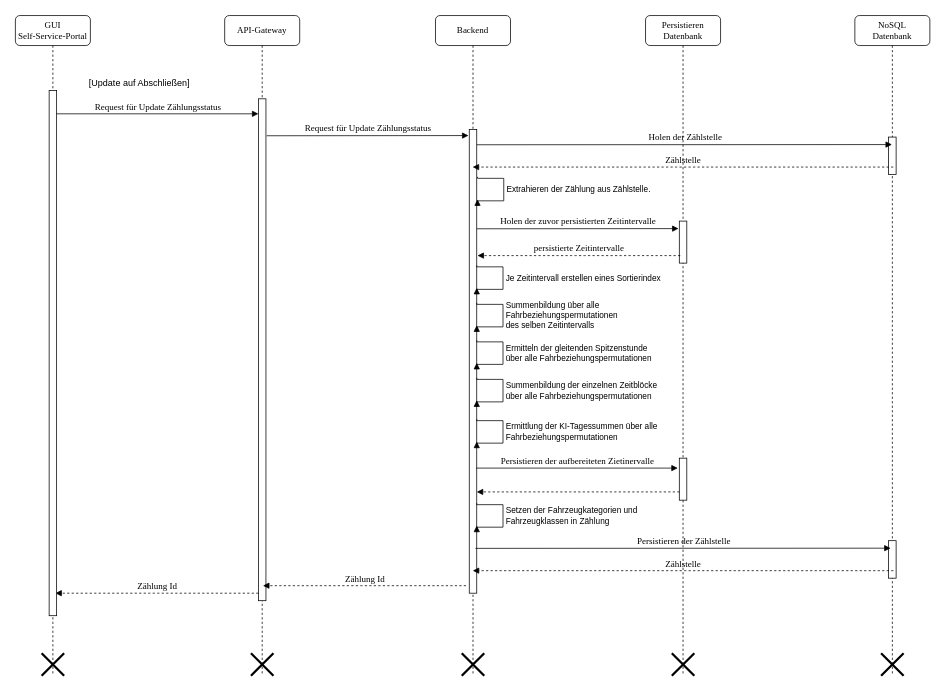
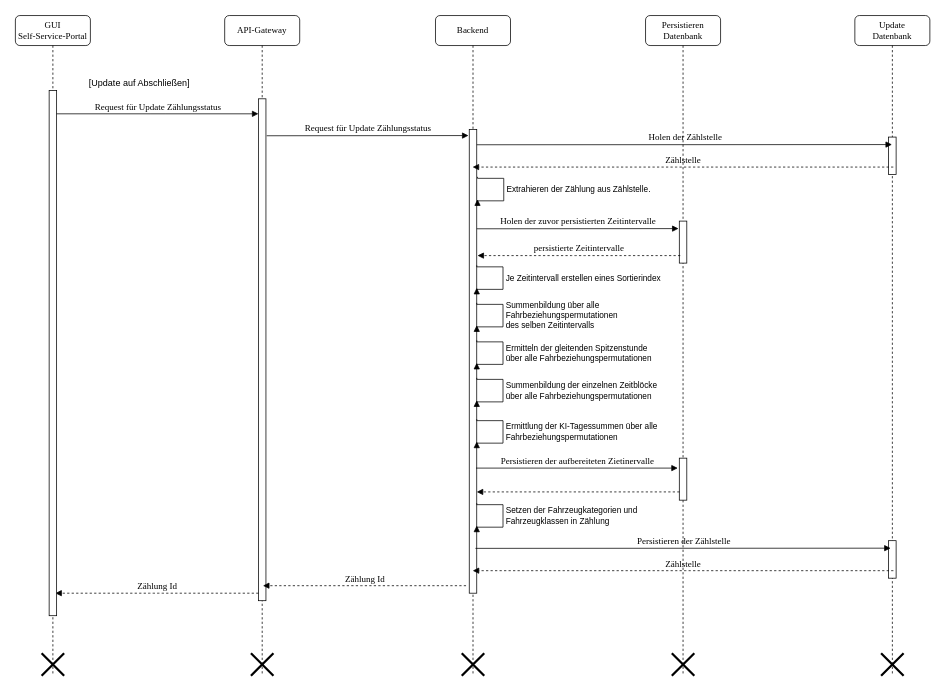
(892, 30) -> (892, 30)
